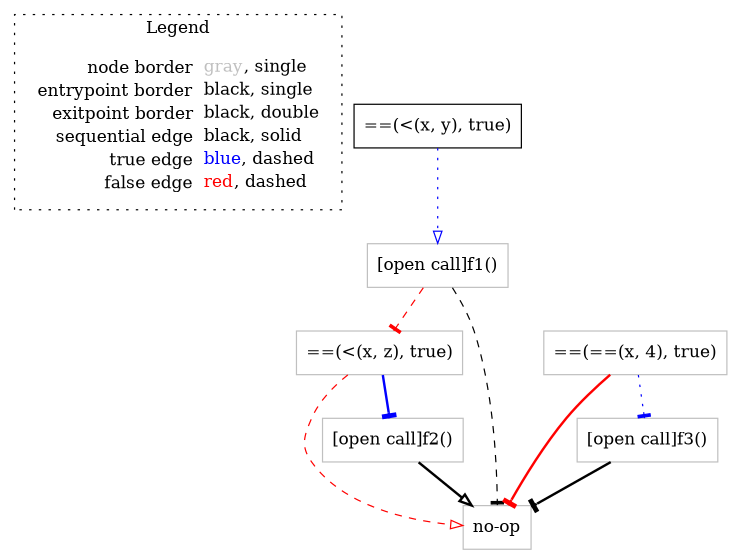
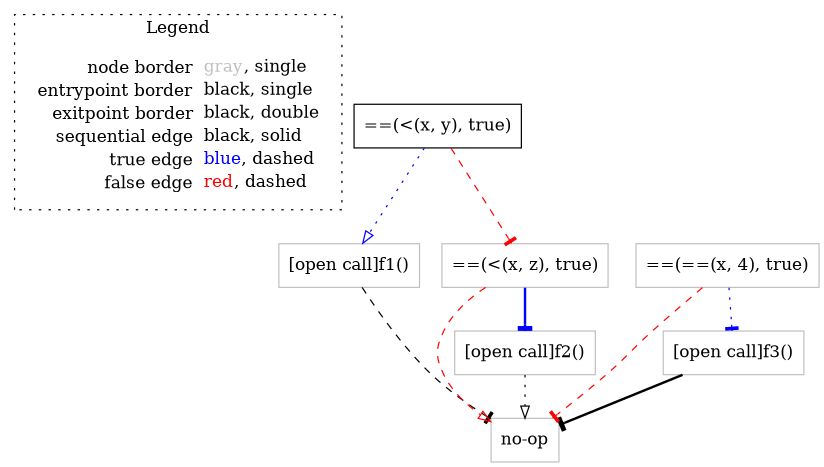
(410, 307) -> (480, 193)
(555, 433) -> (631, 352)
(440, 480) -> (525, 391)
